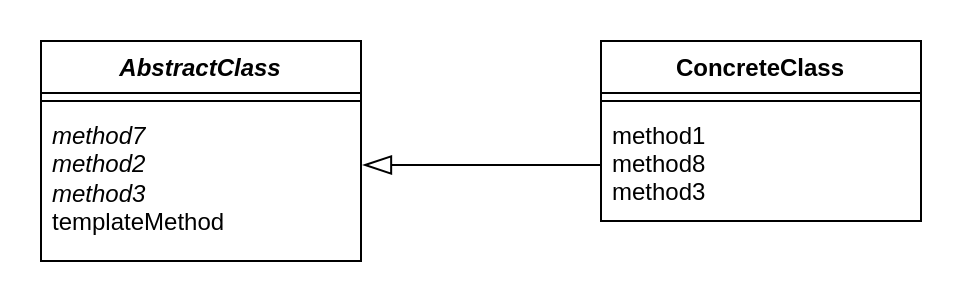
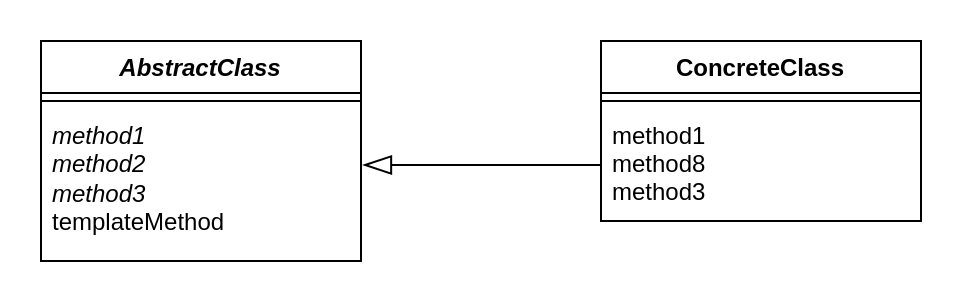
(144, 181) -> (144, 181)
